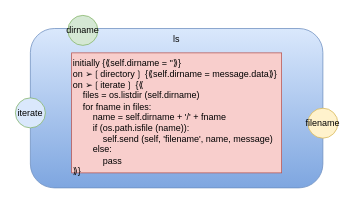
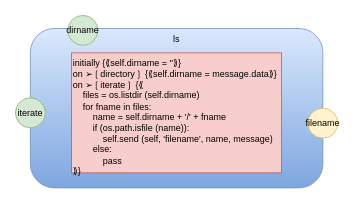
(30, 113) -> (30, 113)
